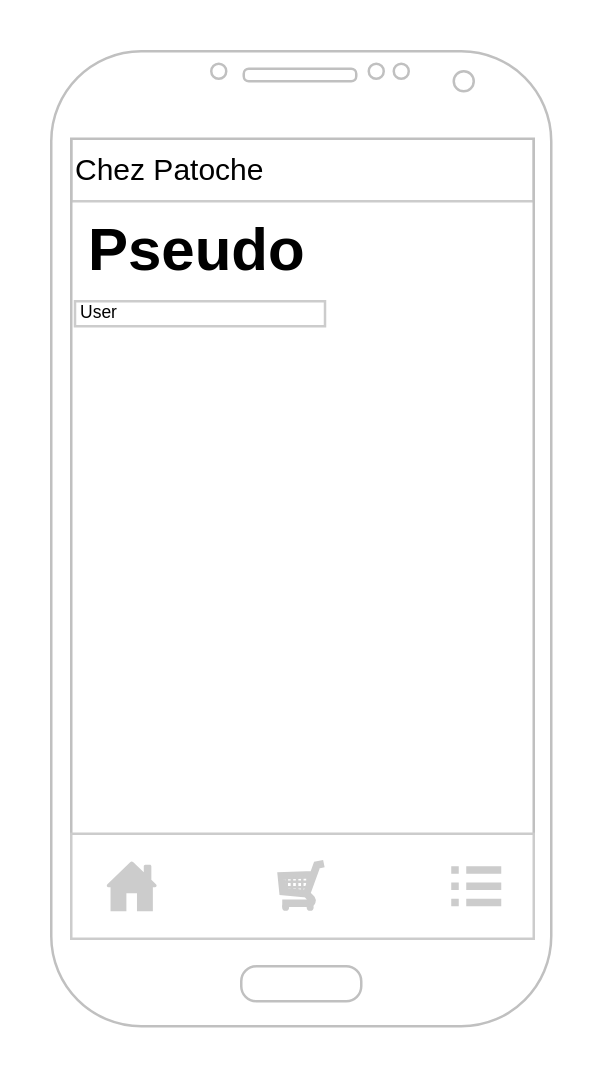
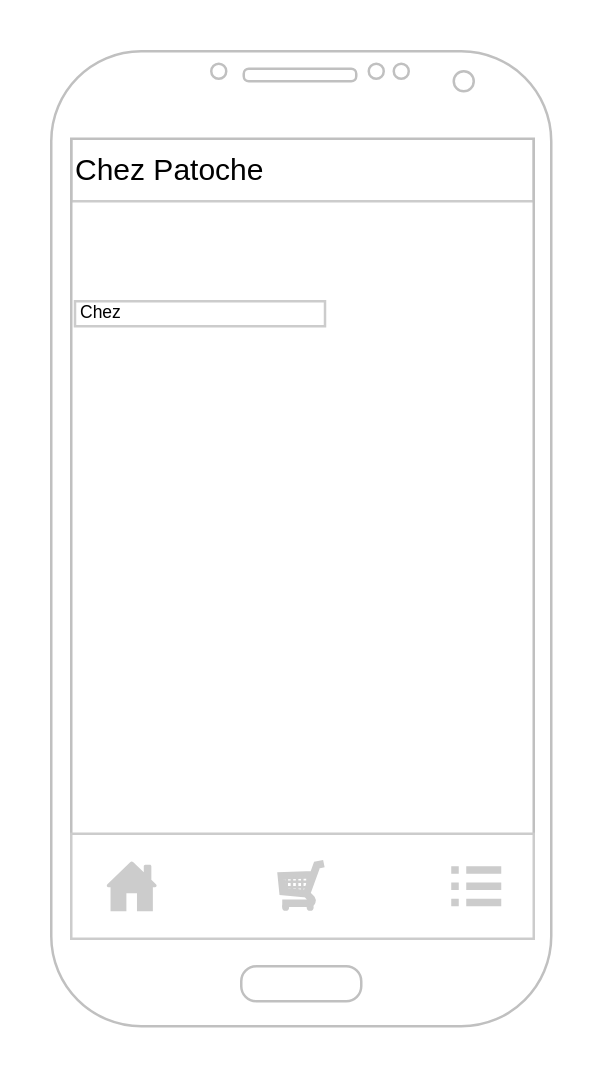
(196, 251) -> none
(101, 314) -> (101, 314)
